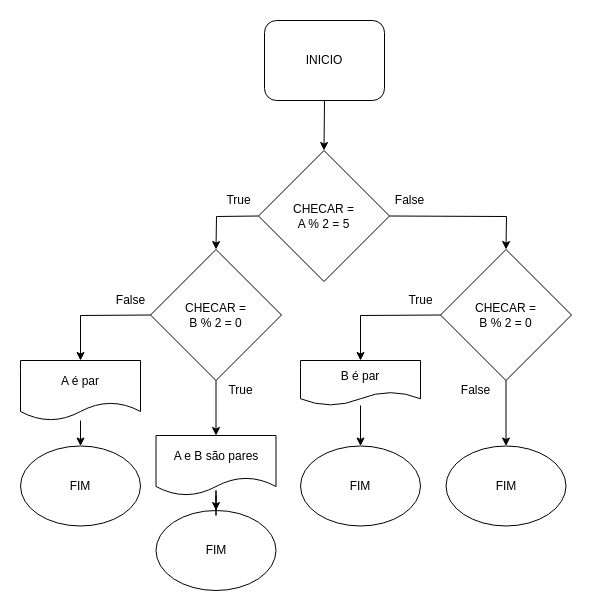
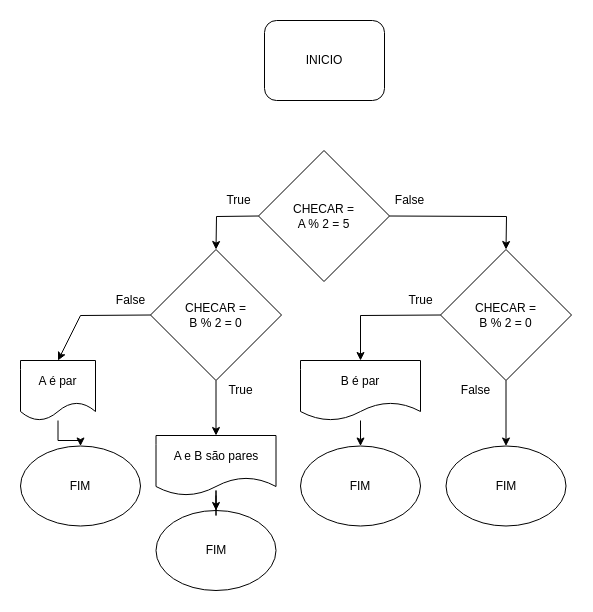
(324, 122) -> none
(361, 383) -> (361, 391)
(81, 391) -> (58, 391)
